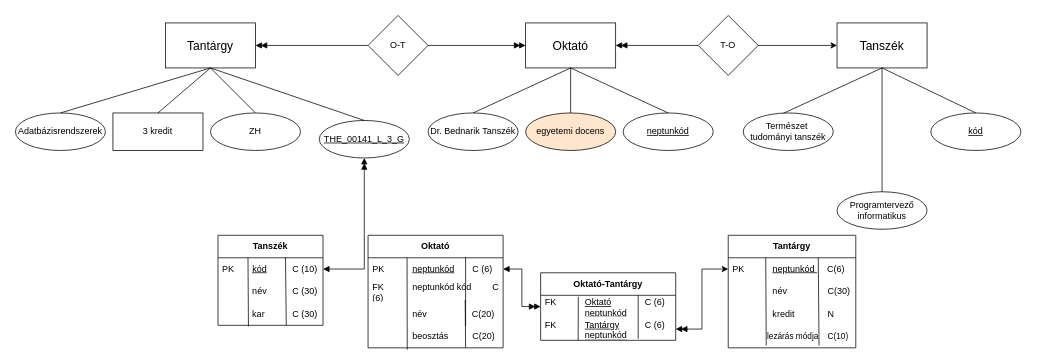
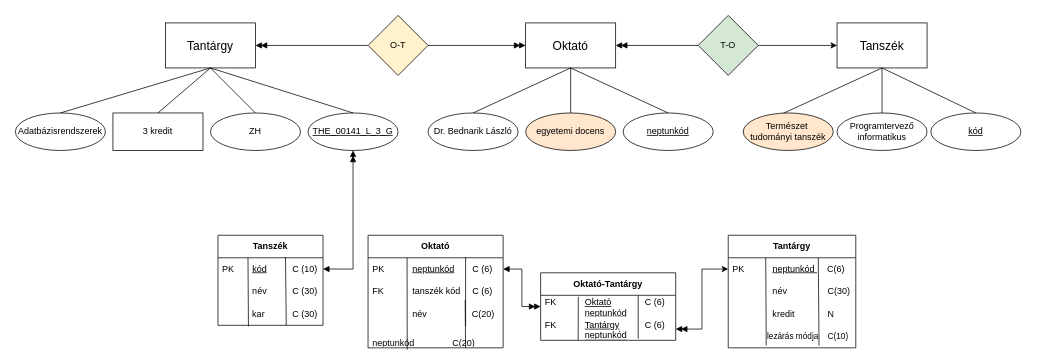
(398, 45) -> (398, 45)
(728, 45) -> (728, 45)
(473, 132) -> (473, 132)
(788, 132) -> (788, 132)
(364, 139) -> (353, 132)
(882, 210) -> (882, 132)
(428, 291) -> (423, 291)
(410, 336) -> (413, 336)
